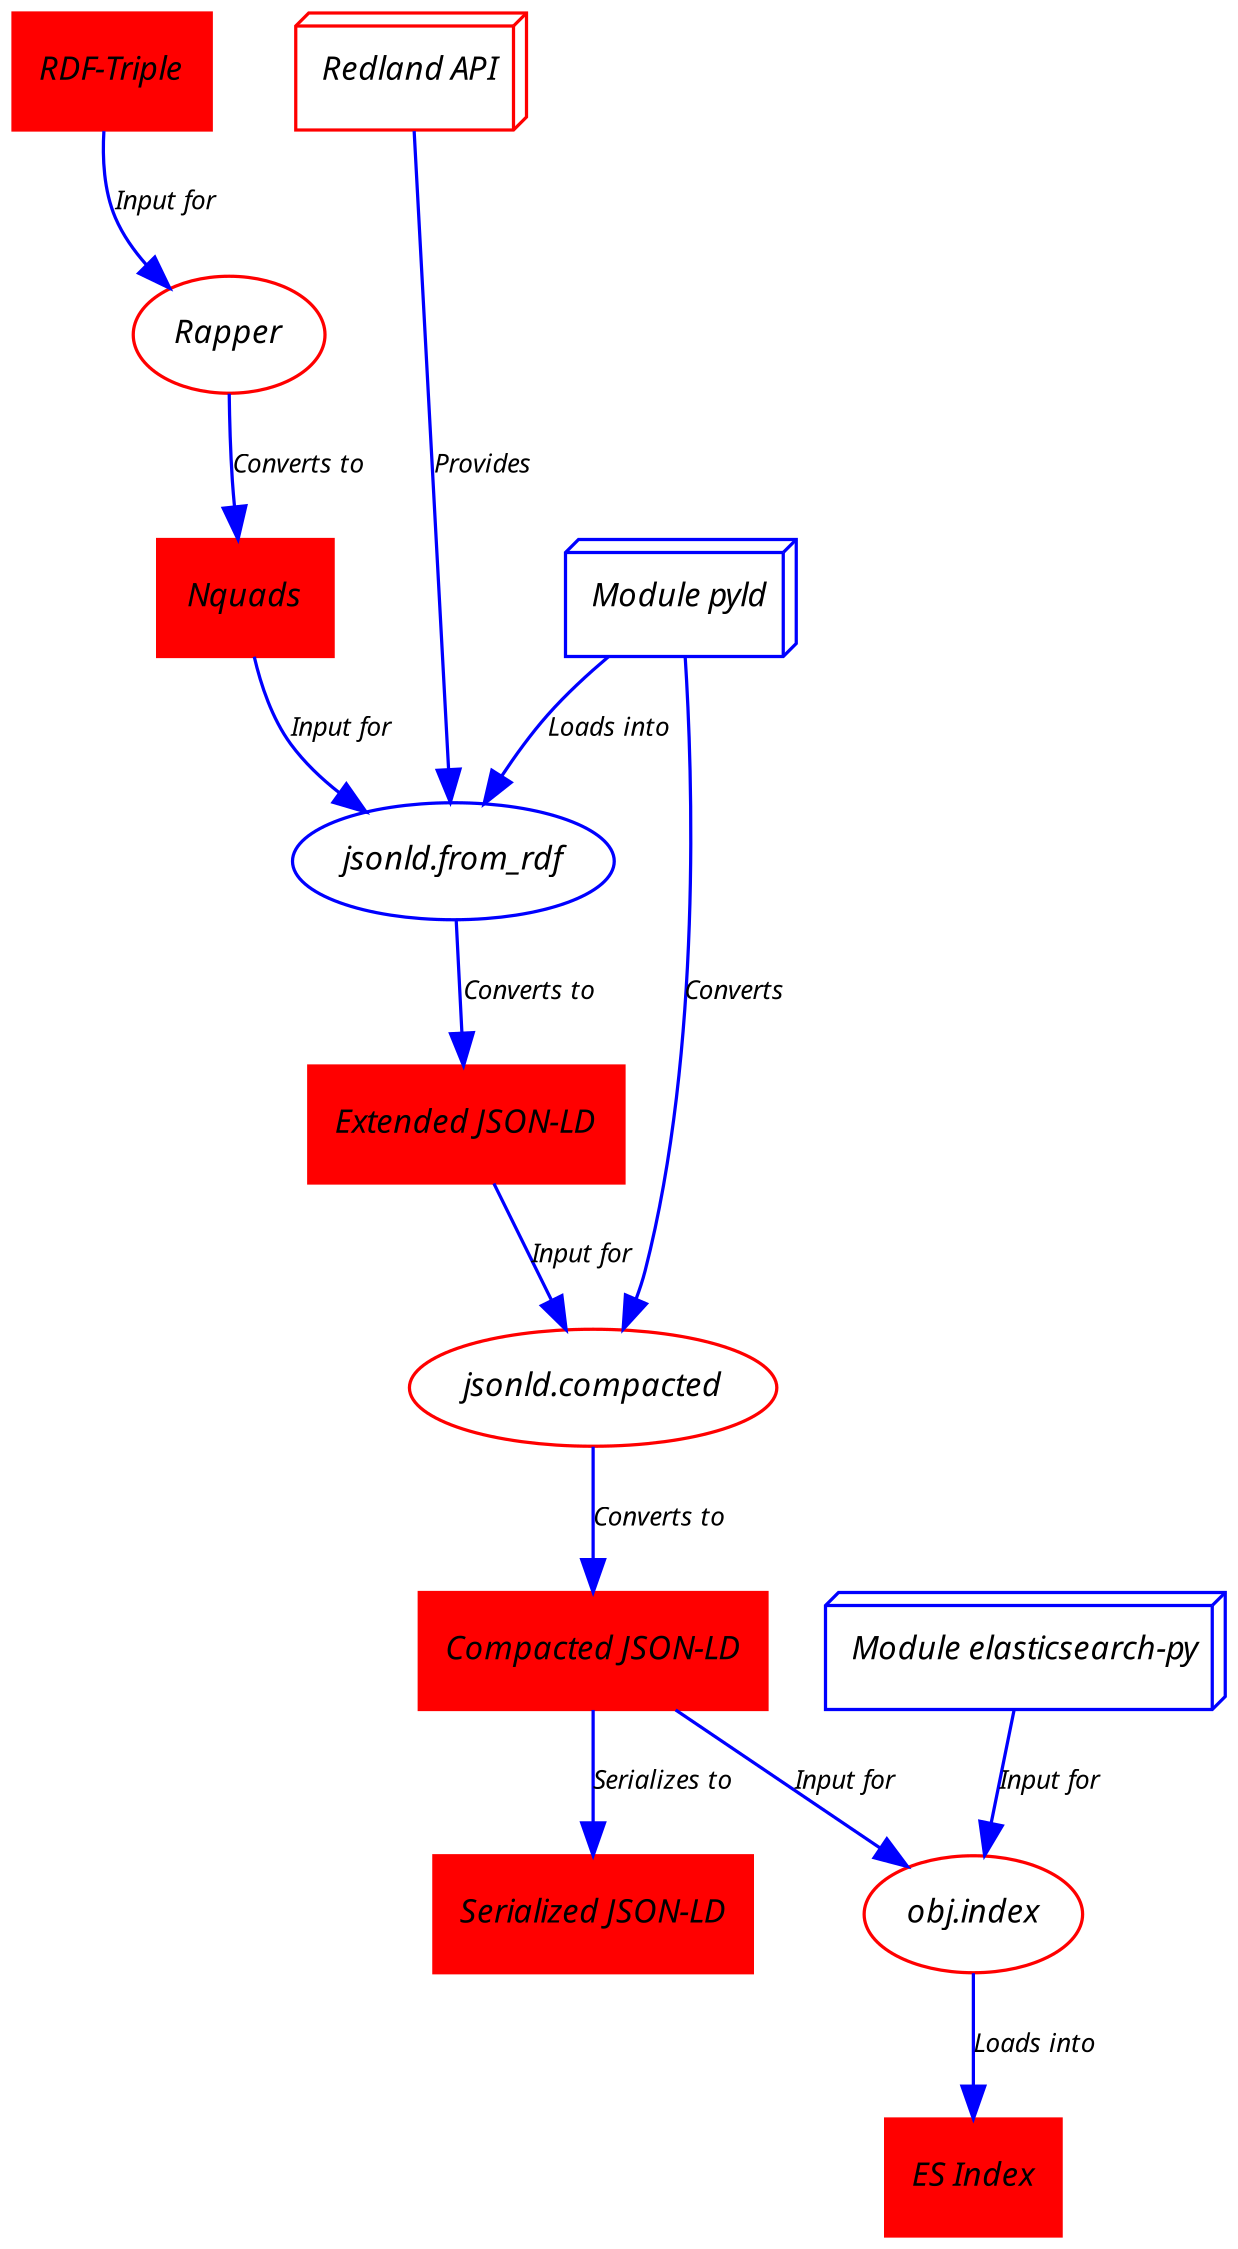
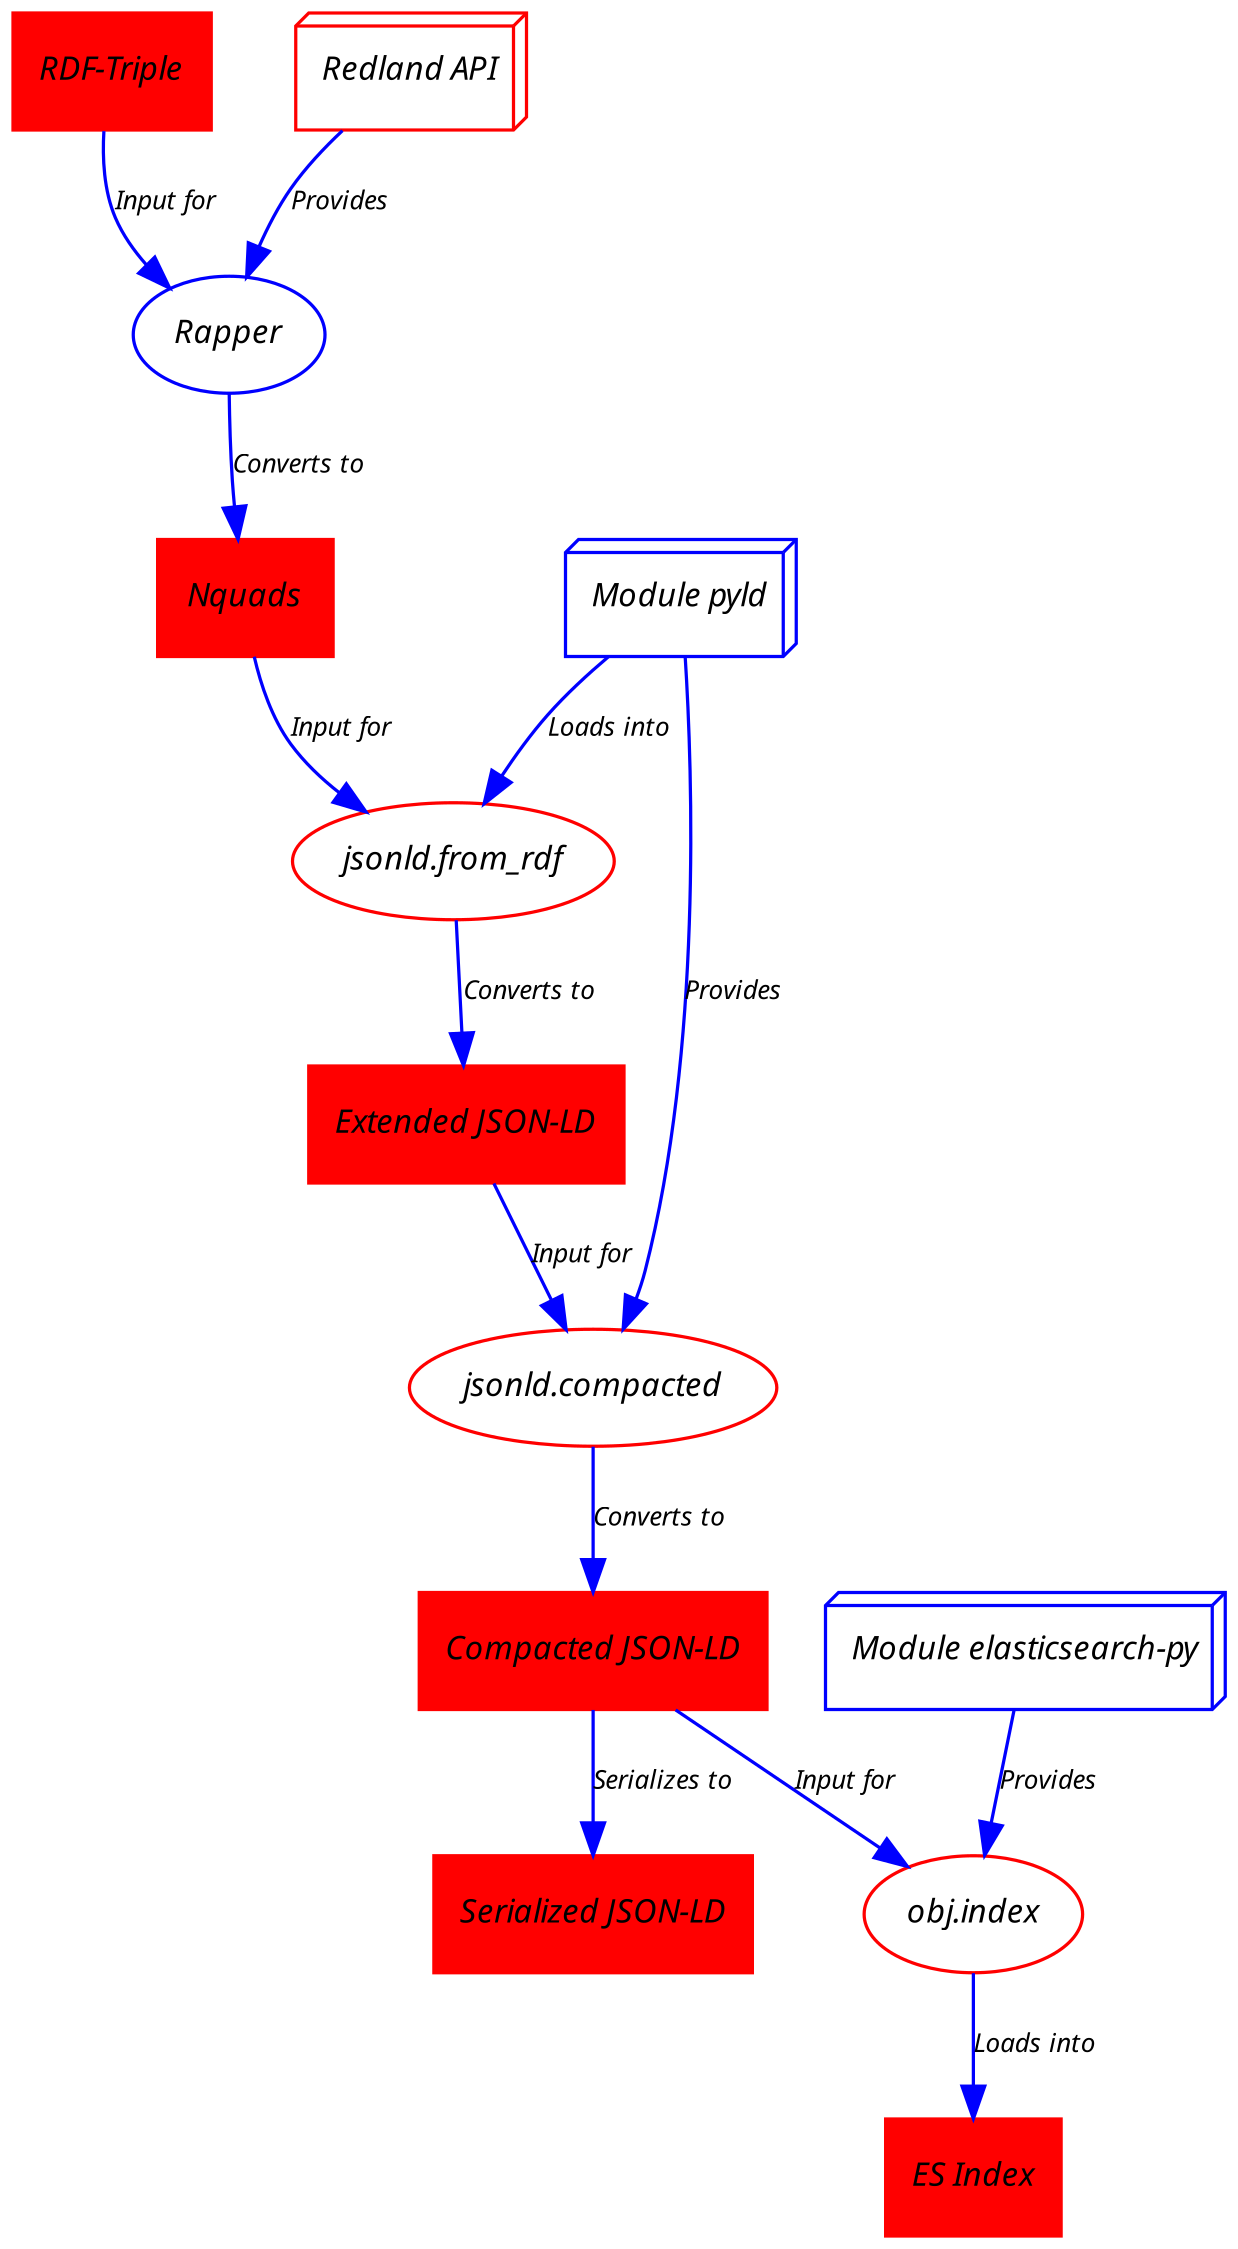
(229, 335) -> (229, 335)
(431, 450) -> (294, 184)
(453, 861) -> (453, 861)
(734, 993) -> (734, 993)
(1050, 1783) -> (1050, 1783)
